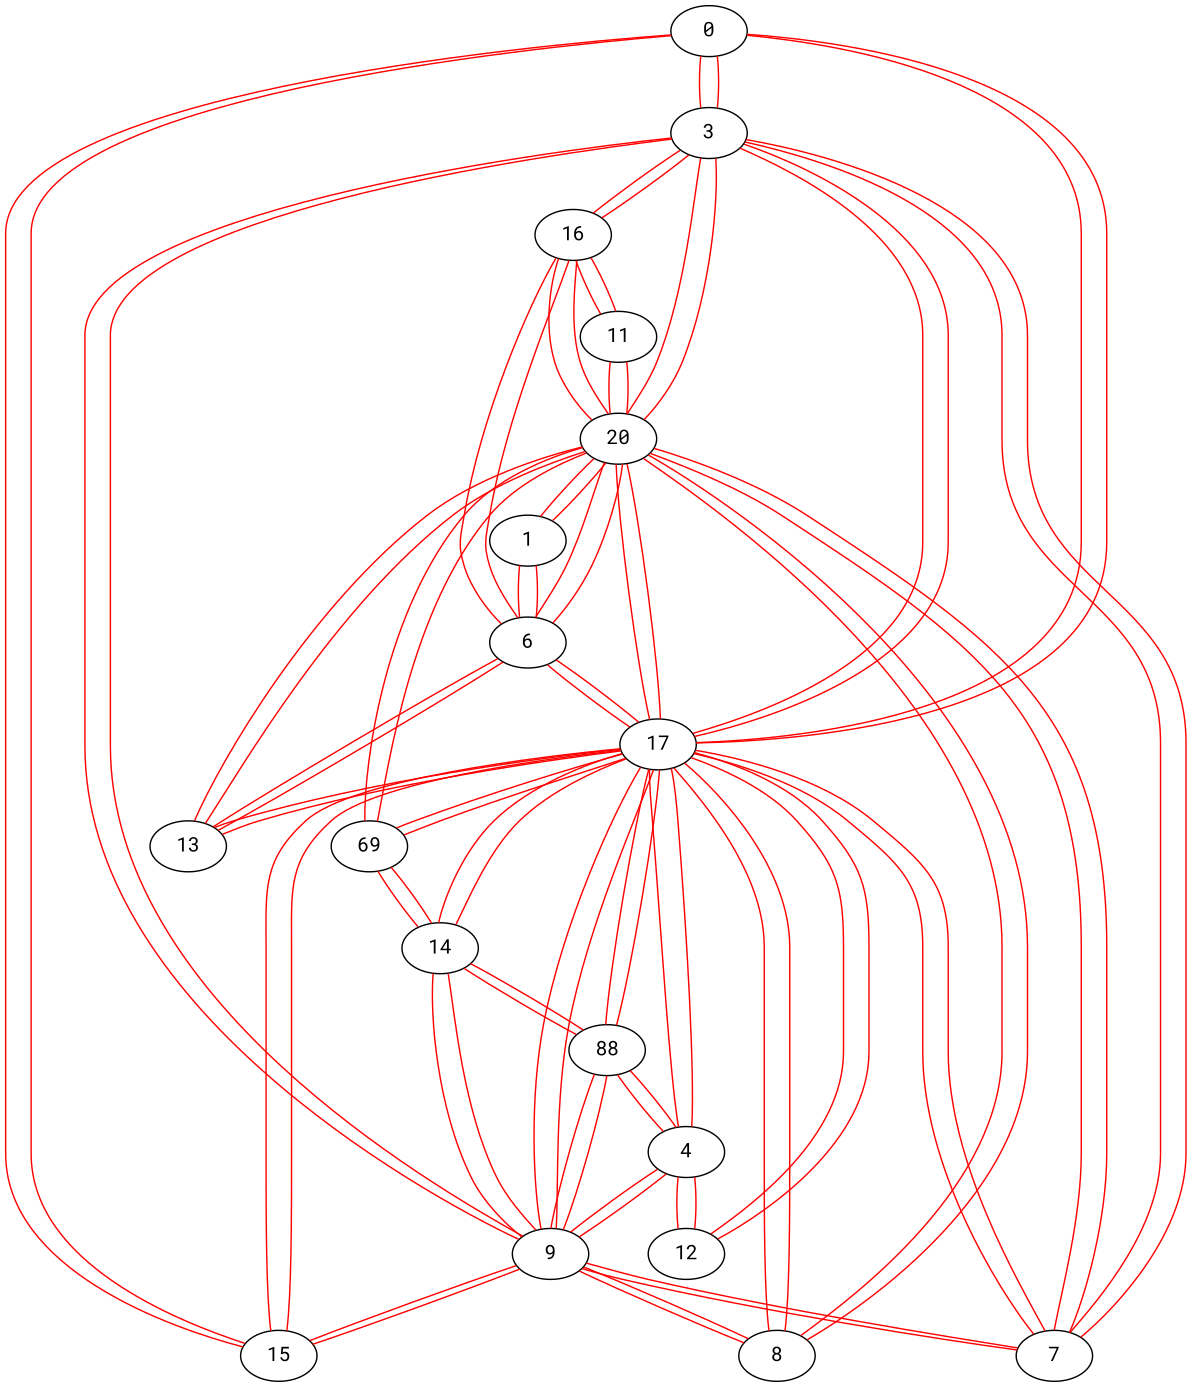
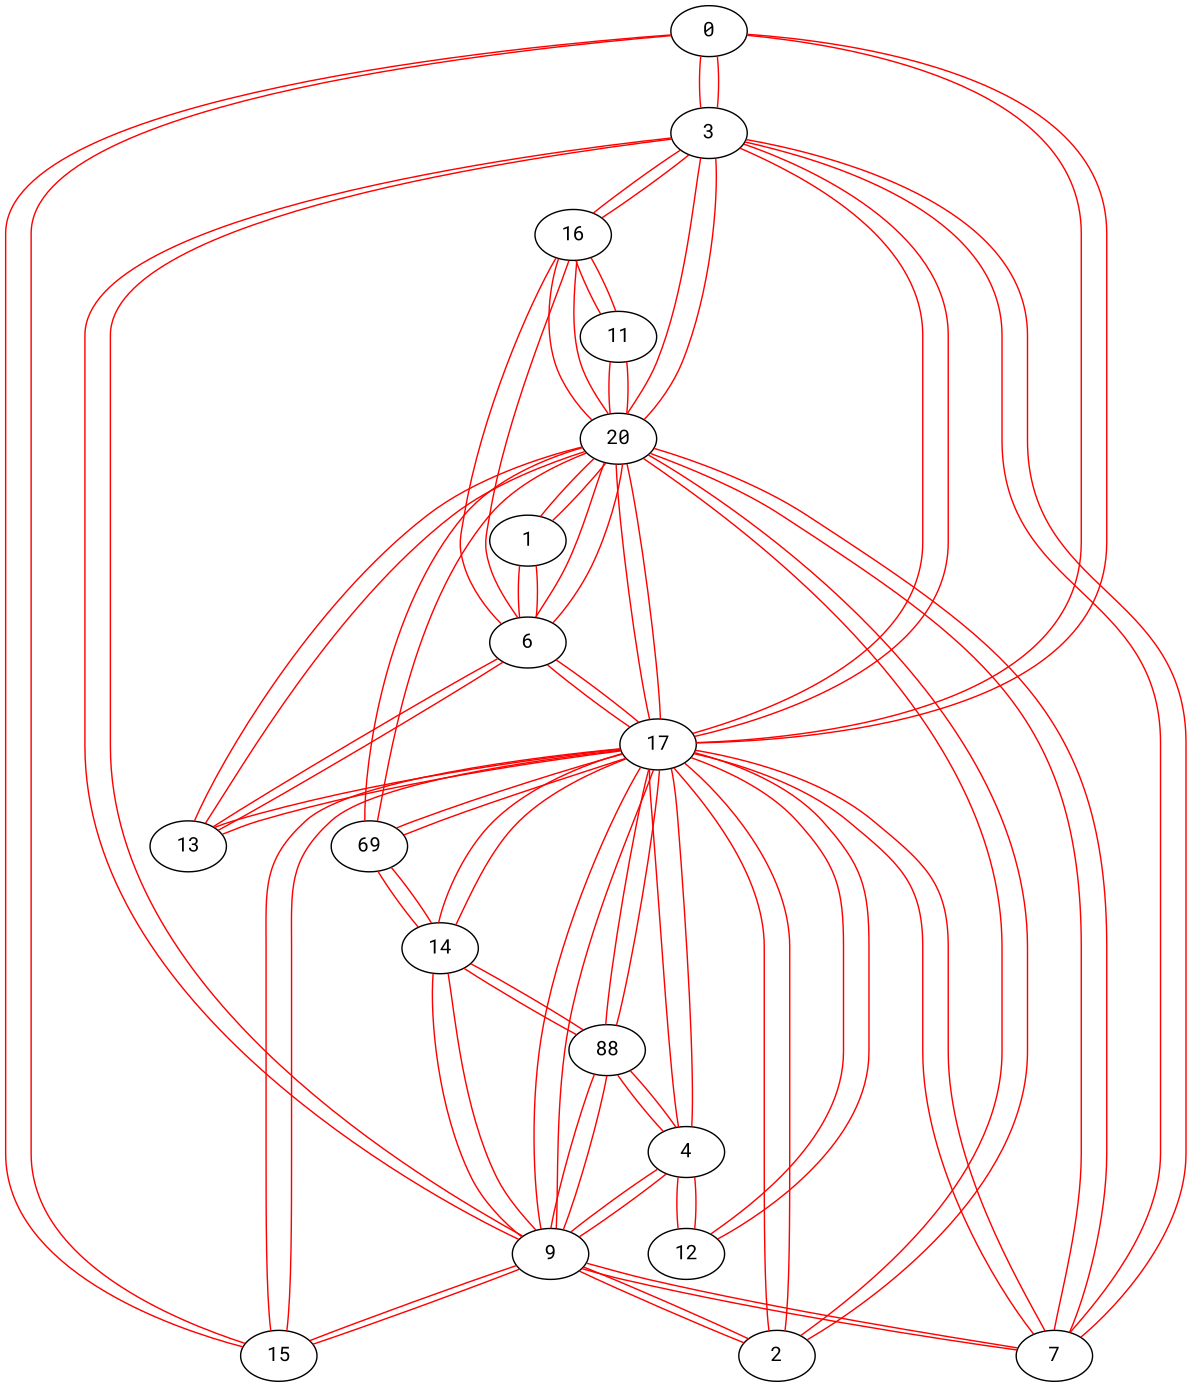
(777, 1356) -> (777, 1356)
